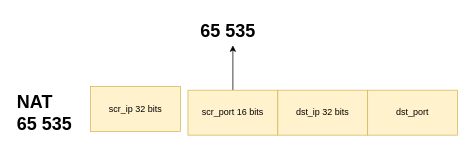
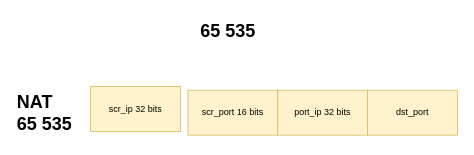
(233, 52) -> none
(323, 113) -> (323, 113)
